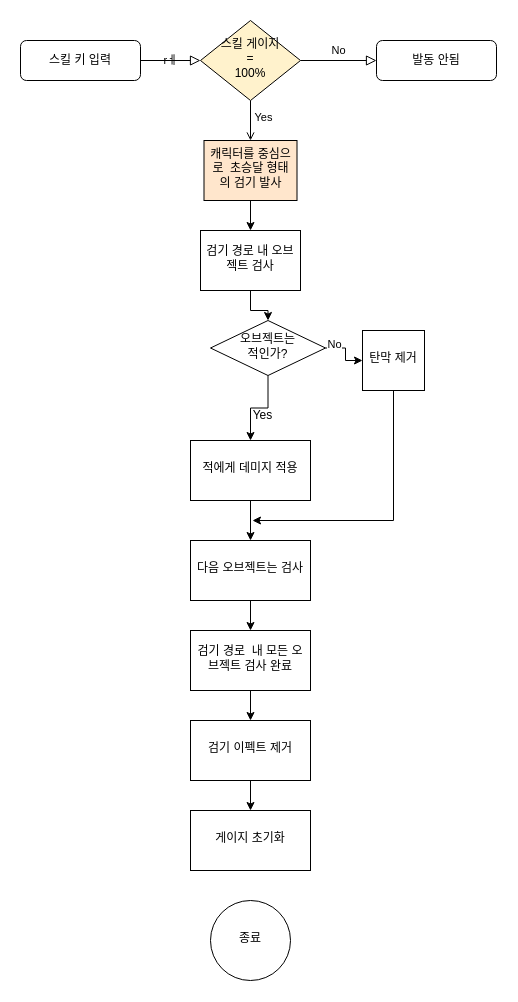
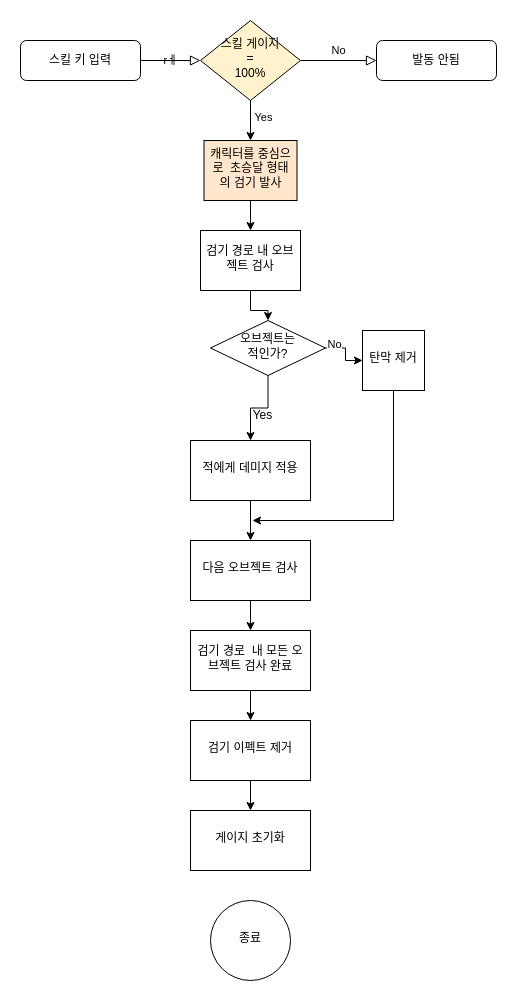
(251, 134) -> (251, 132)
(251, 569) -> (251, 569)
